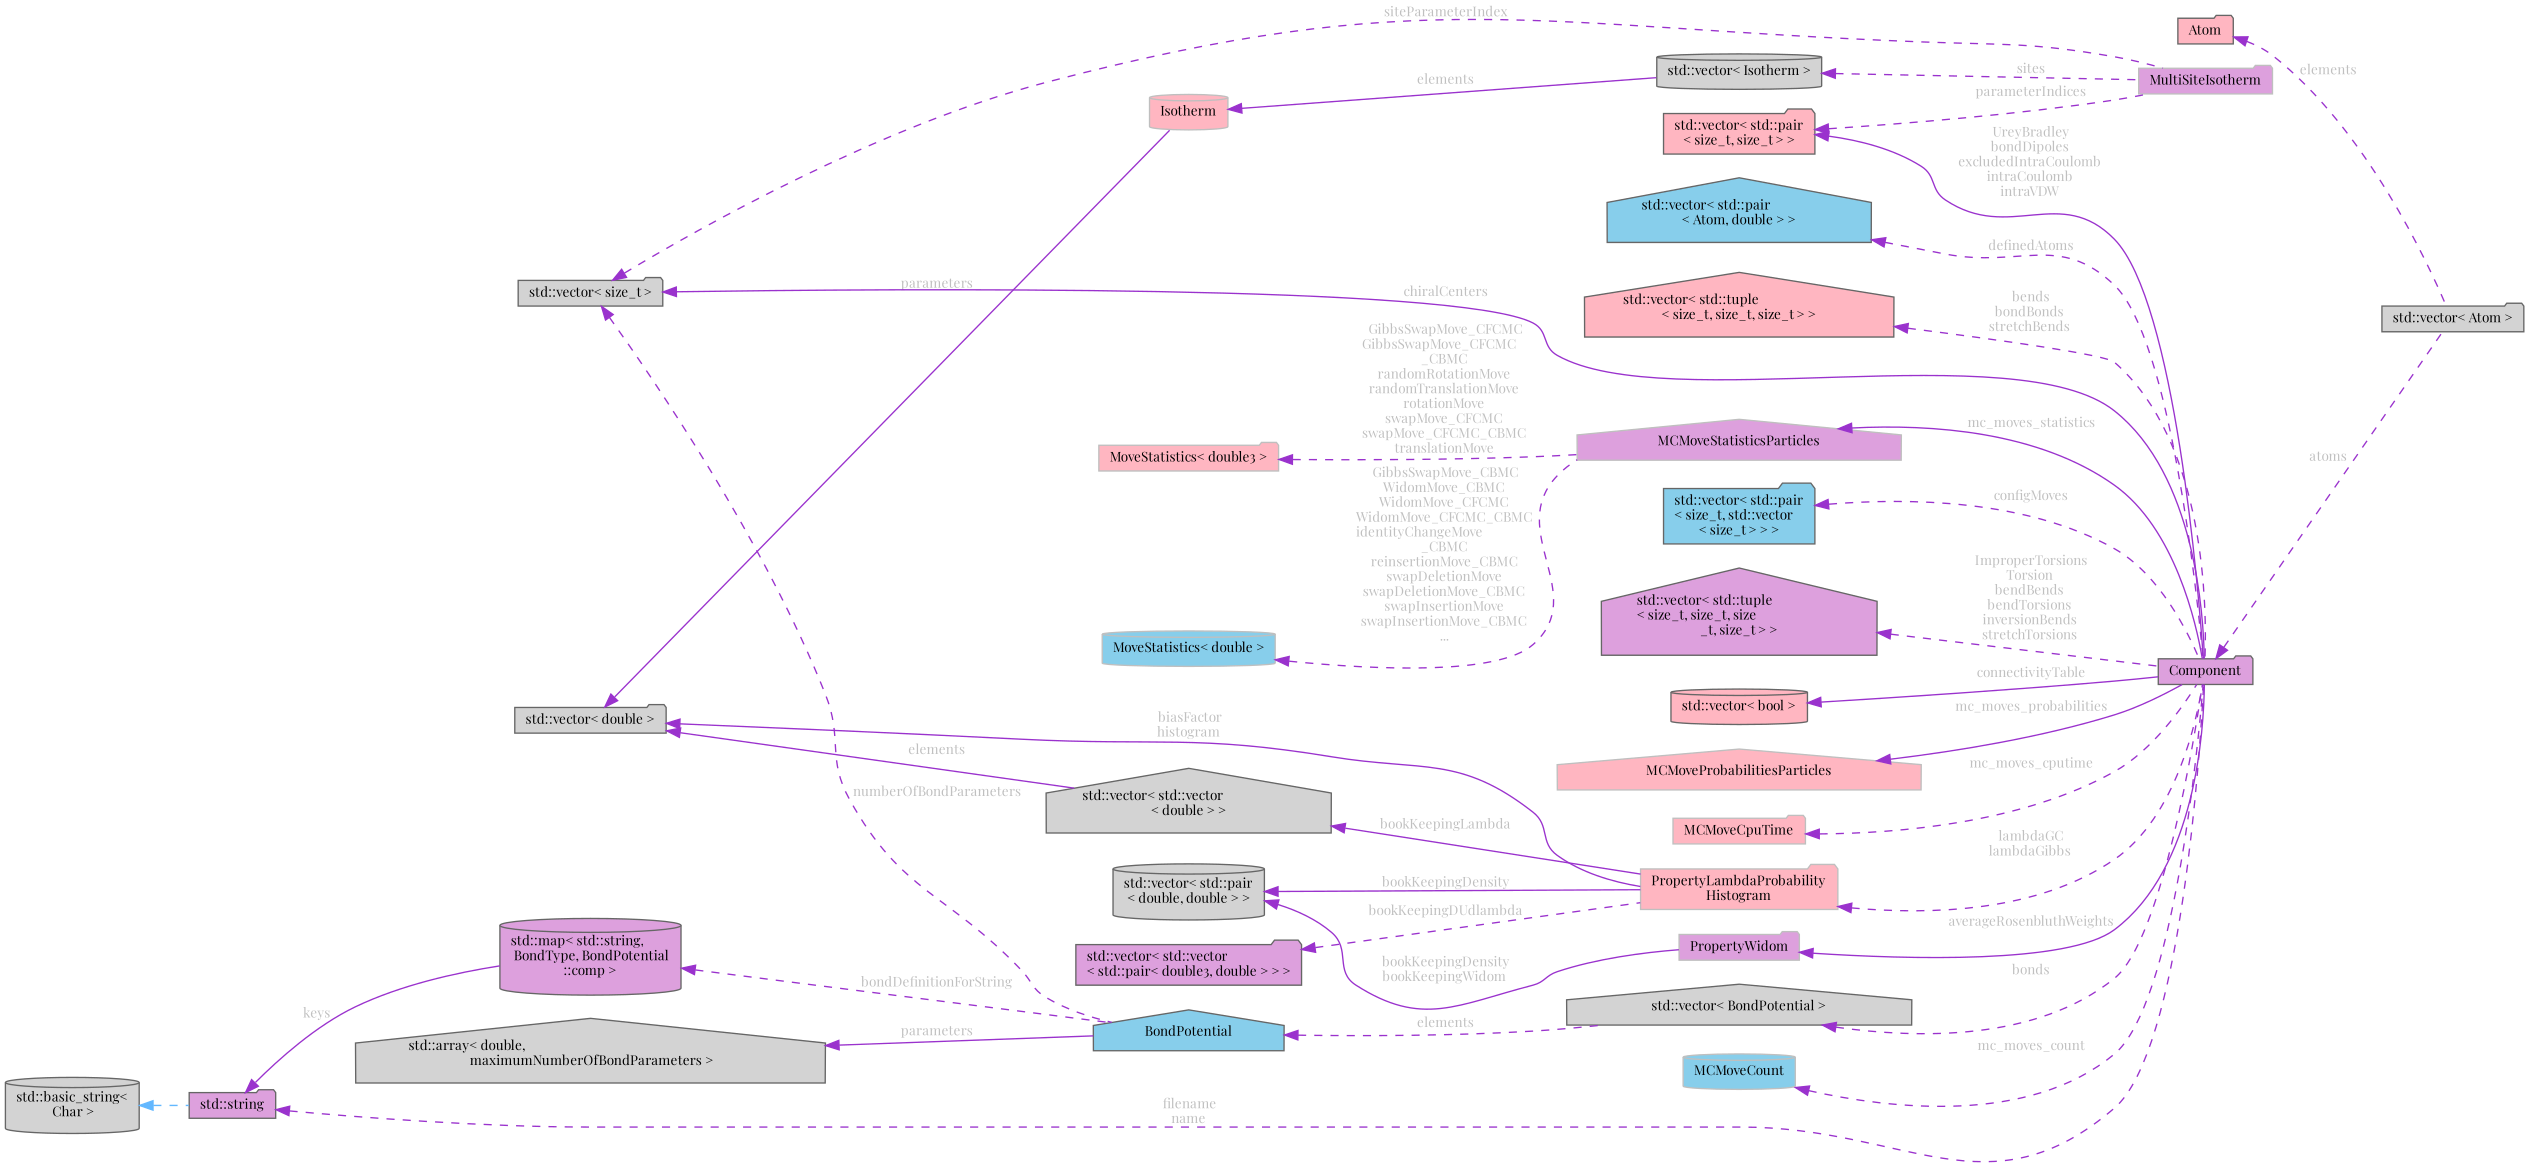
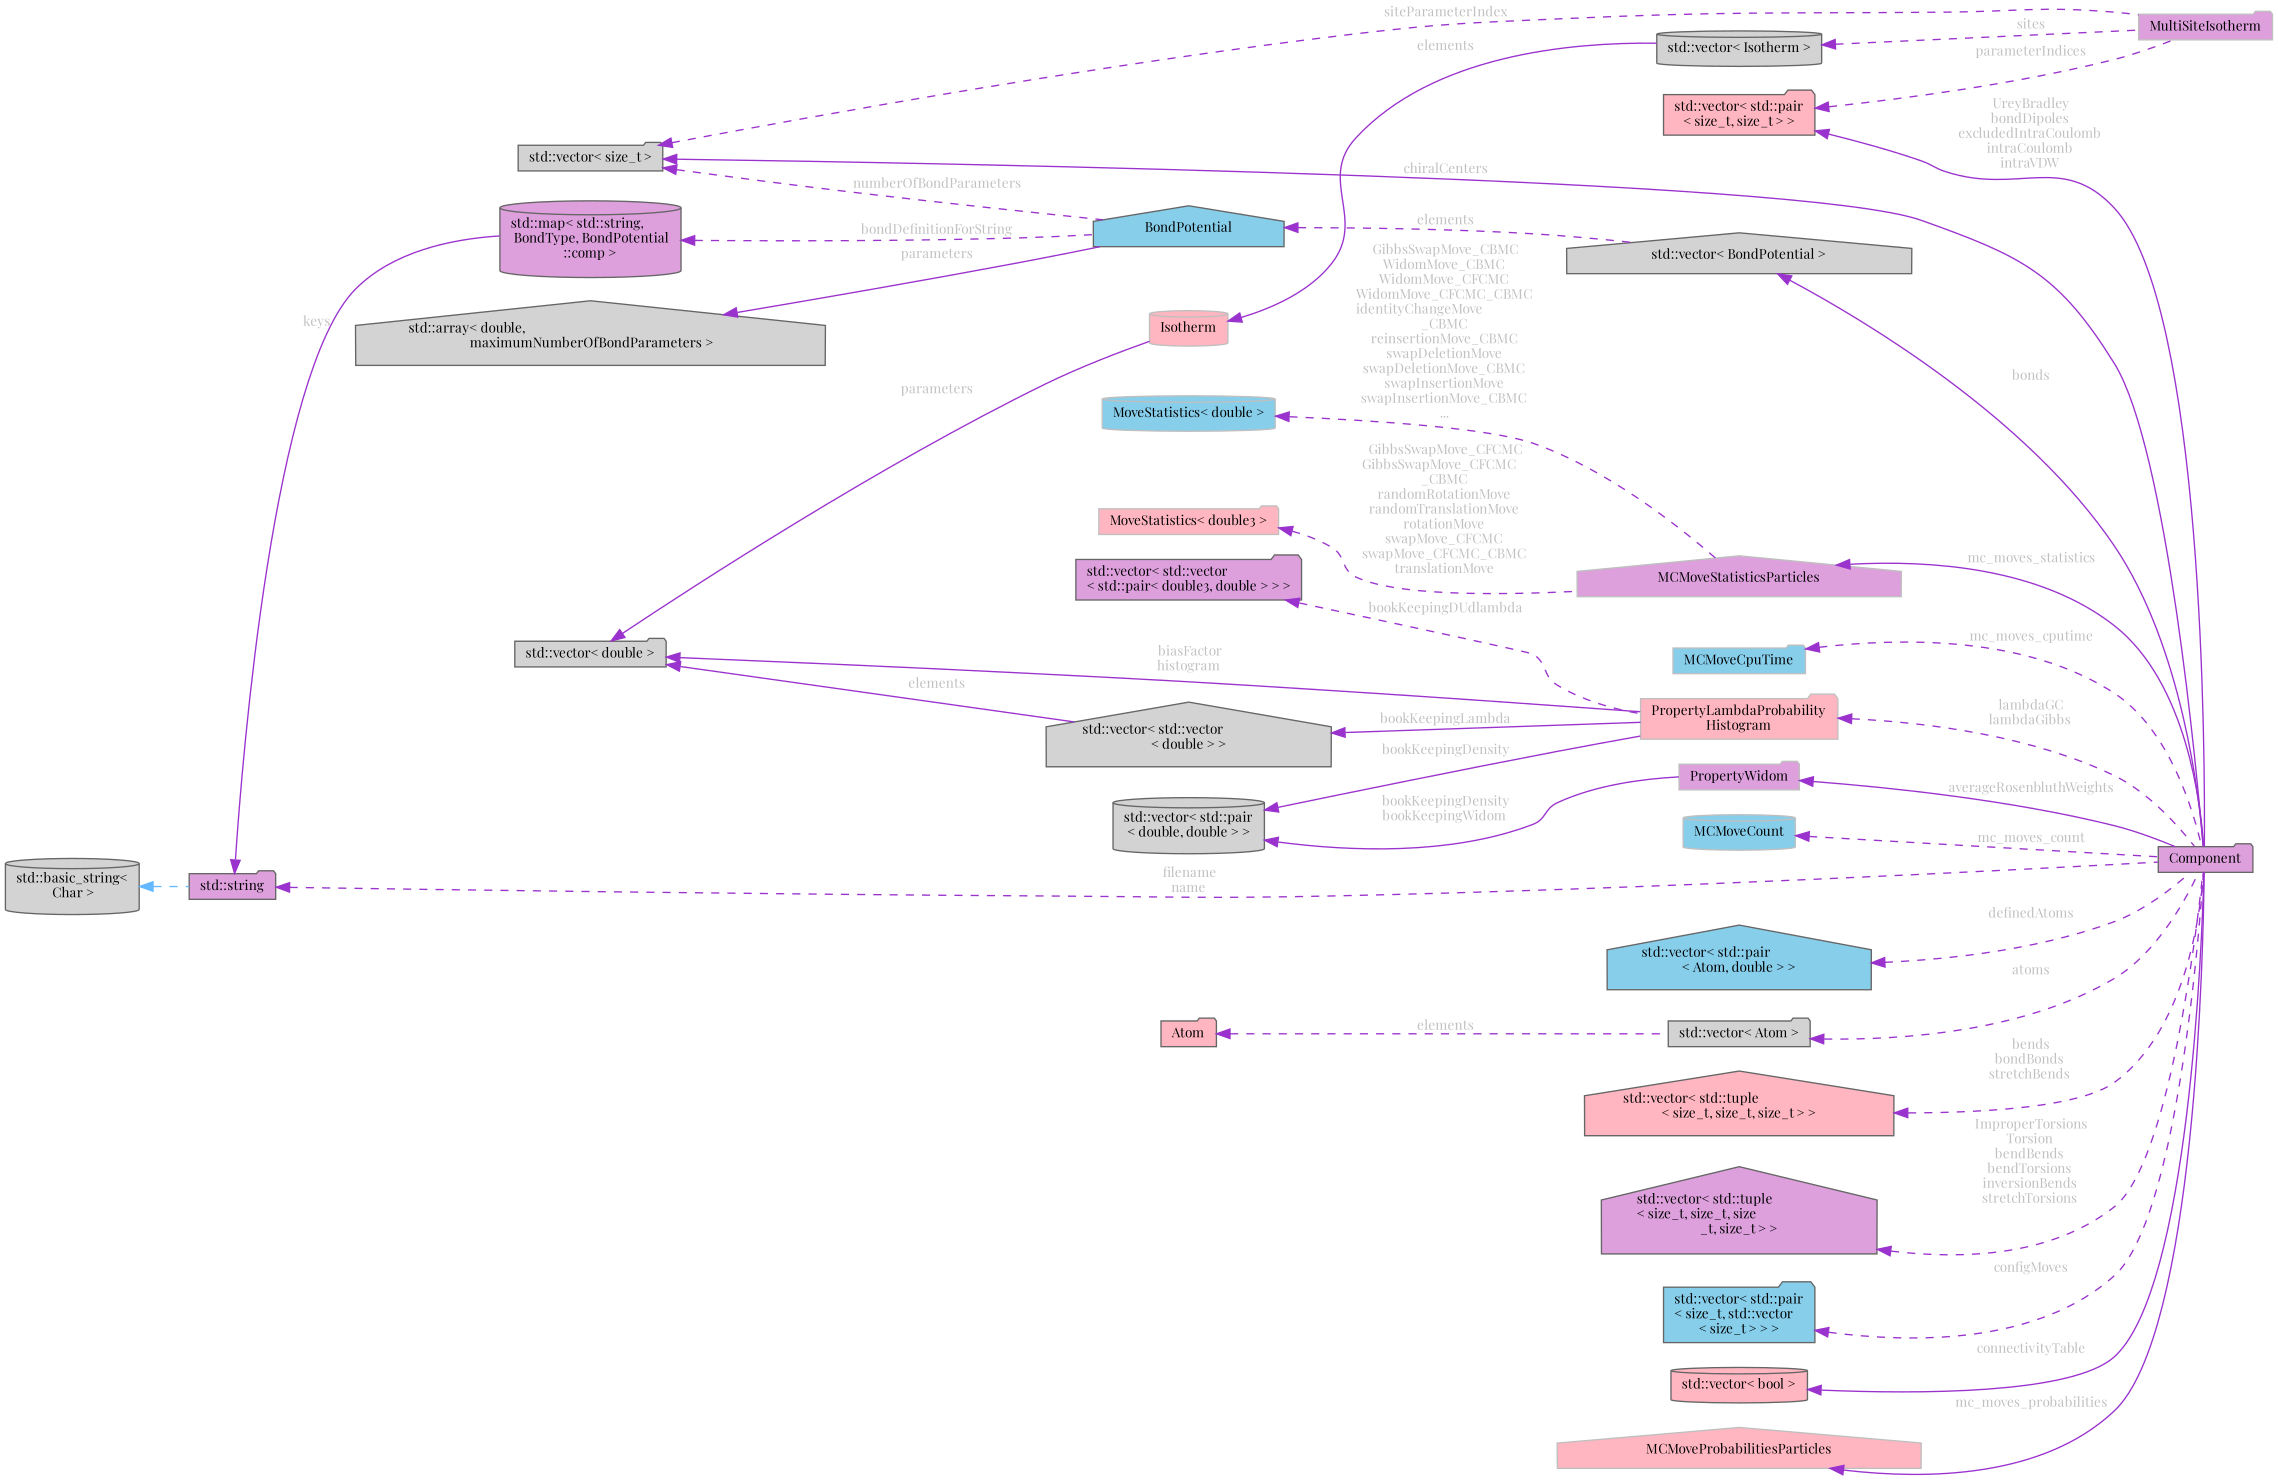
(2333, 490) -> (2040, 1011)
(1739, 831) -> (1739, 661)
(2120, 971) -> (2082, 504)
